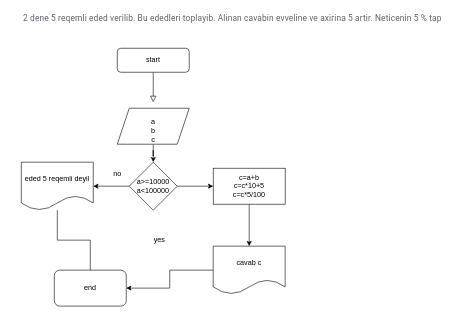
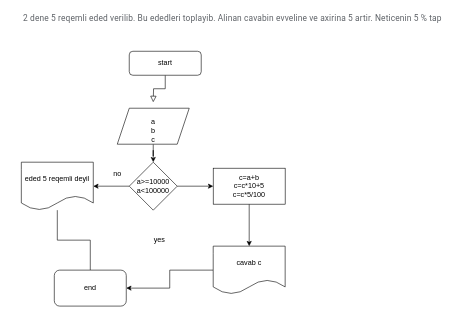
(153, 60) -> (165, 63)
